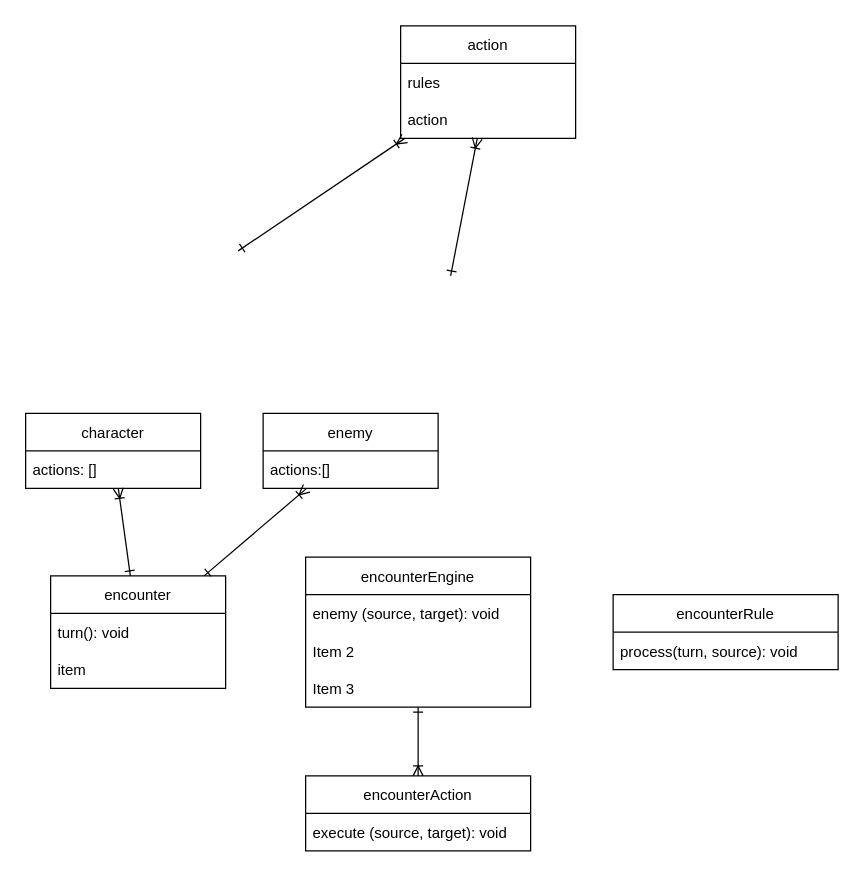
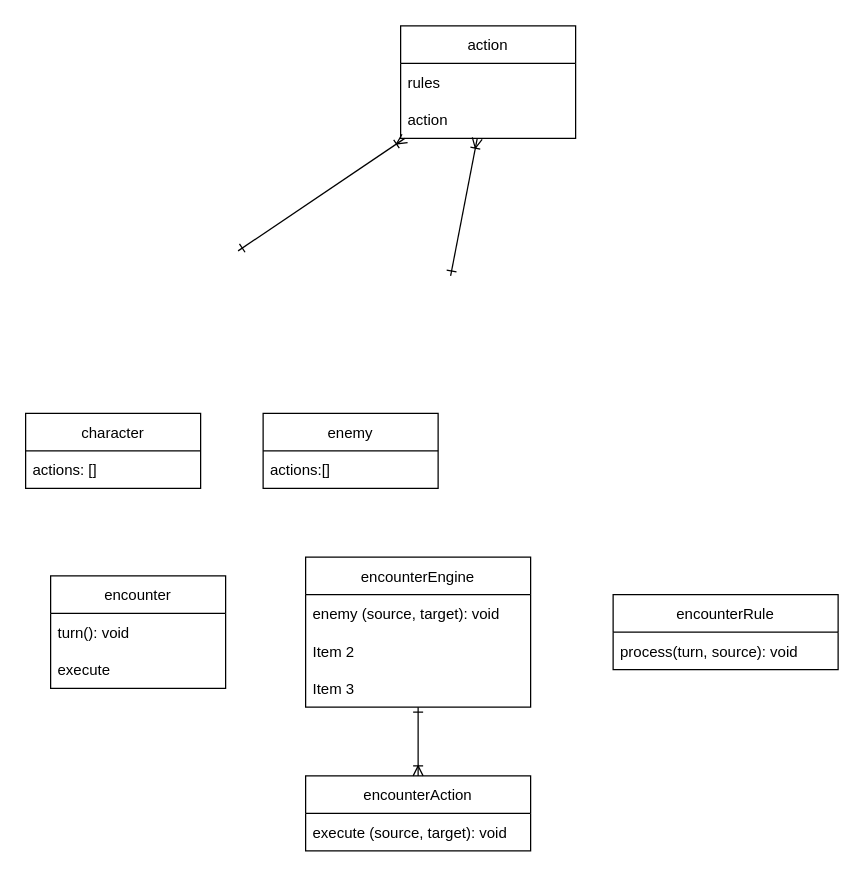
(124, 533) -> none
(254, 533) -> none
(72, 670) -> (87, 670)
